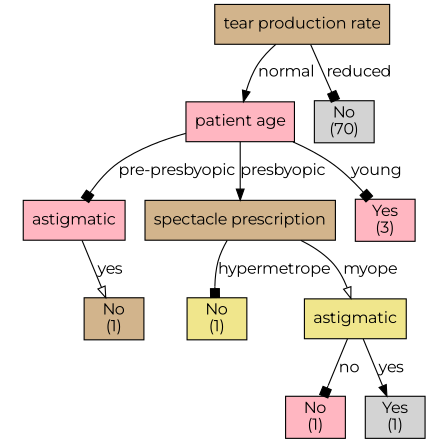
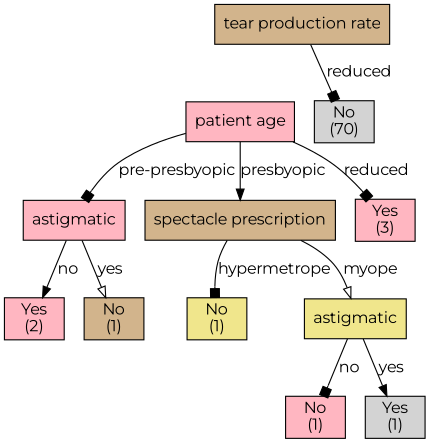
(257, 65) -> none
(376, 171) -> (376, 171)
none -> (34, 319)
